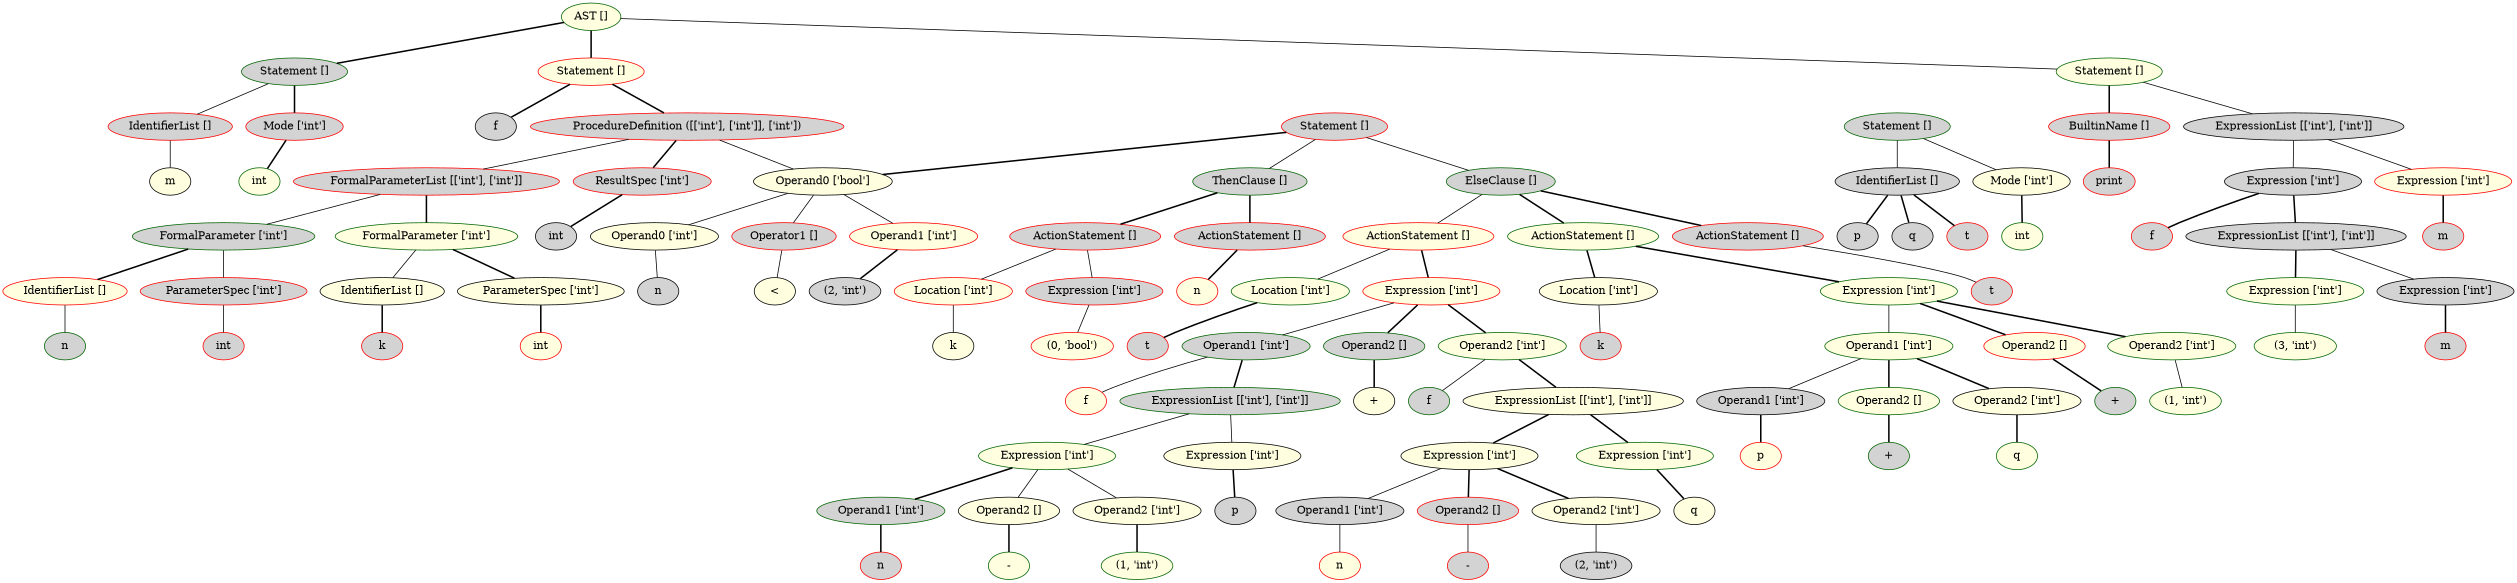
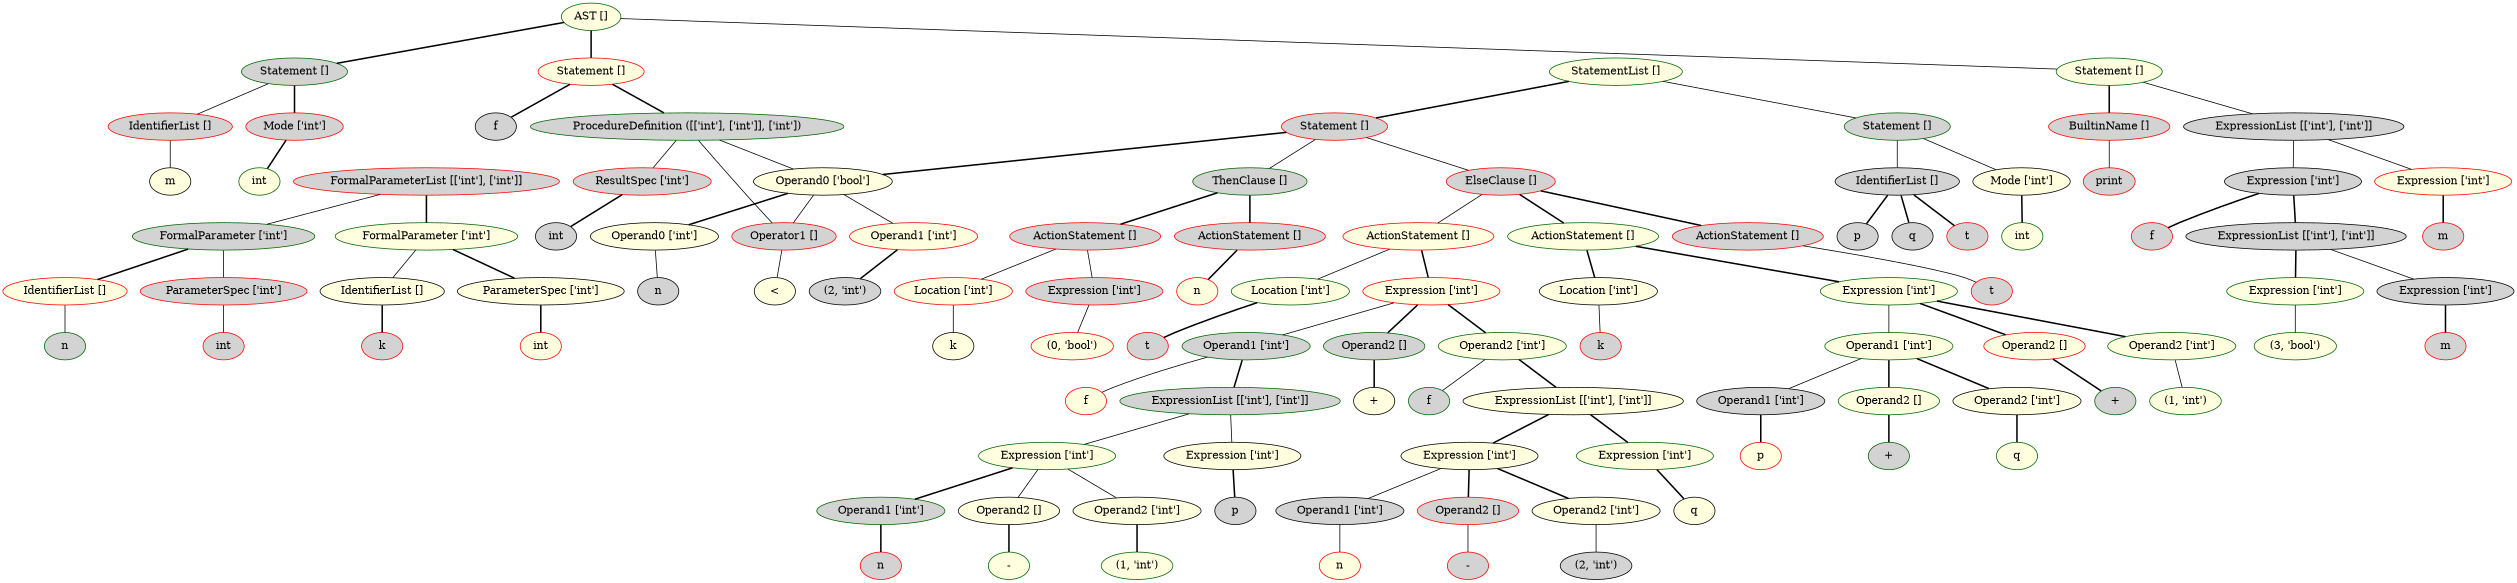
none -> (1616, 72)
(687, 127) -> (687, 127)
(556, 154) -> (735, 182)
(665, 154) -> (665, 154)
(2109, 154) -> (2109, 154)
(1501, 181) -> (1501, 181)
(738, 209) -> (738, 209)
(2295, 346) -> (2295, 346)
